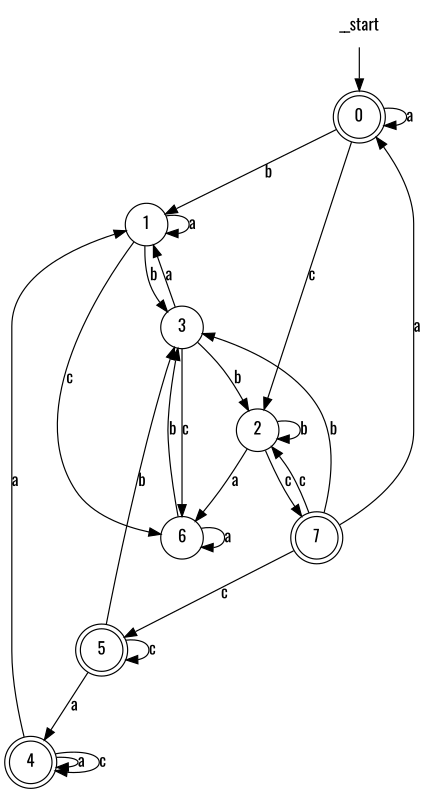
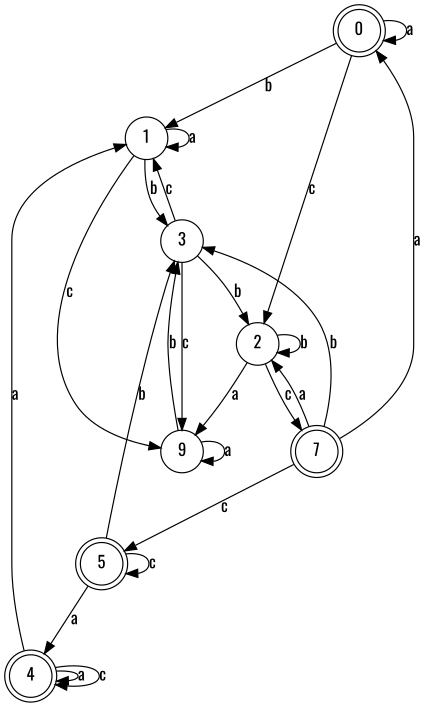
(359, 26) -> none
(170, 276) -> (170, 190)
(303, 482) -> (303, 395)
(182, 538) -> (182, 452)
